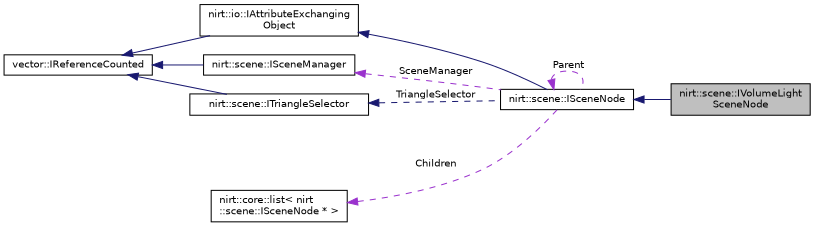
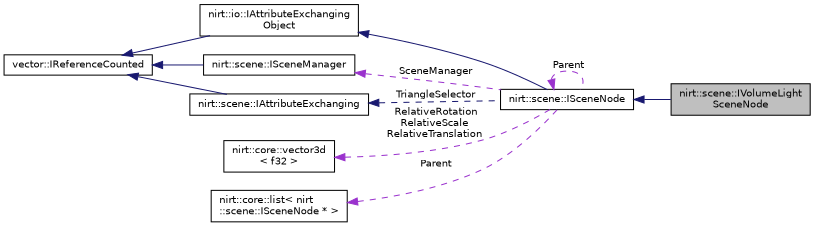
(279, 105) -> (279, 105)
none -> (279, 156)
(435, 164) -> (435, 164)
